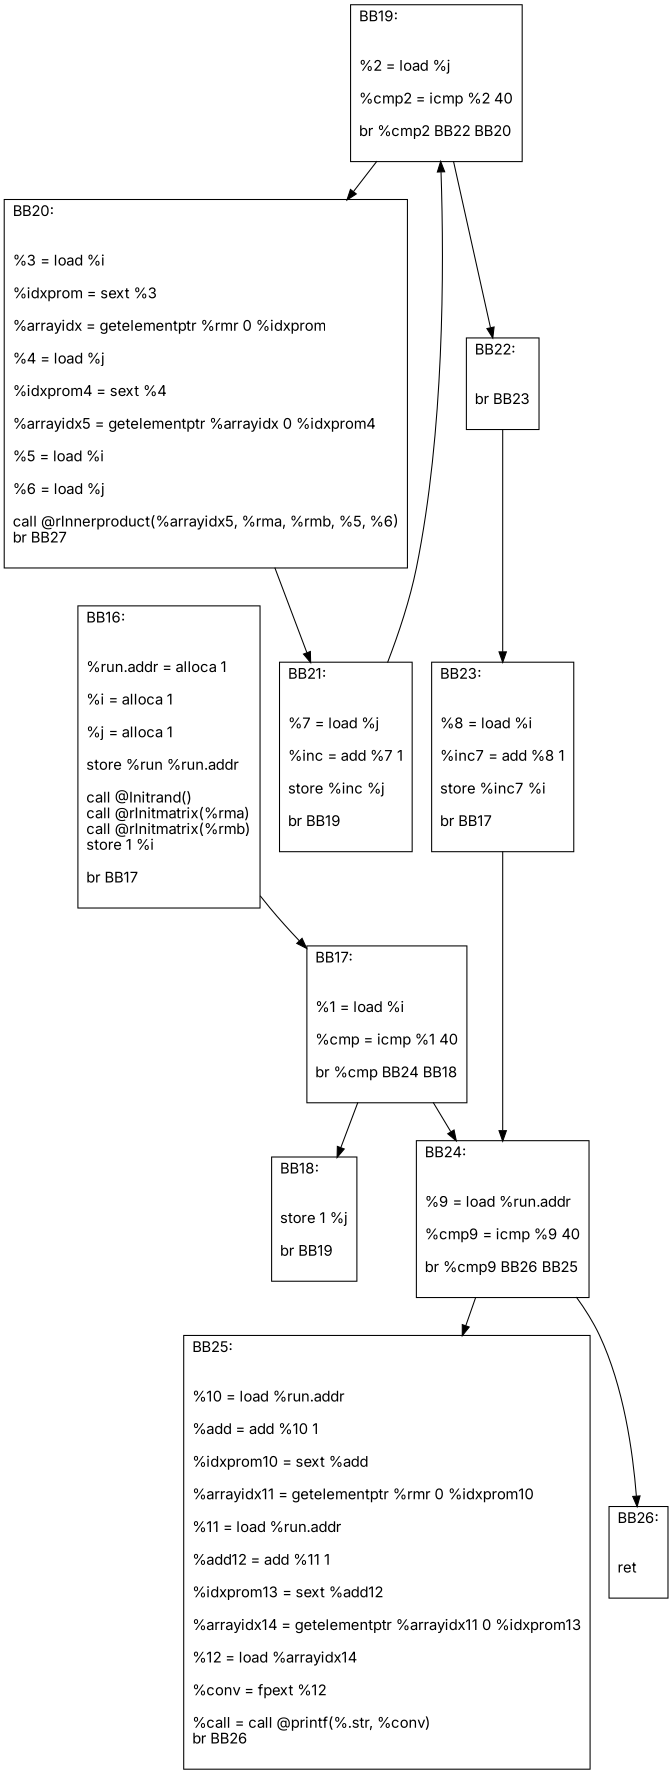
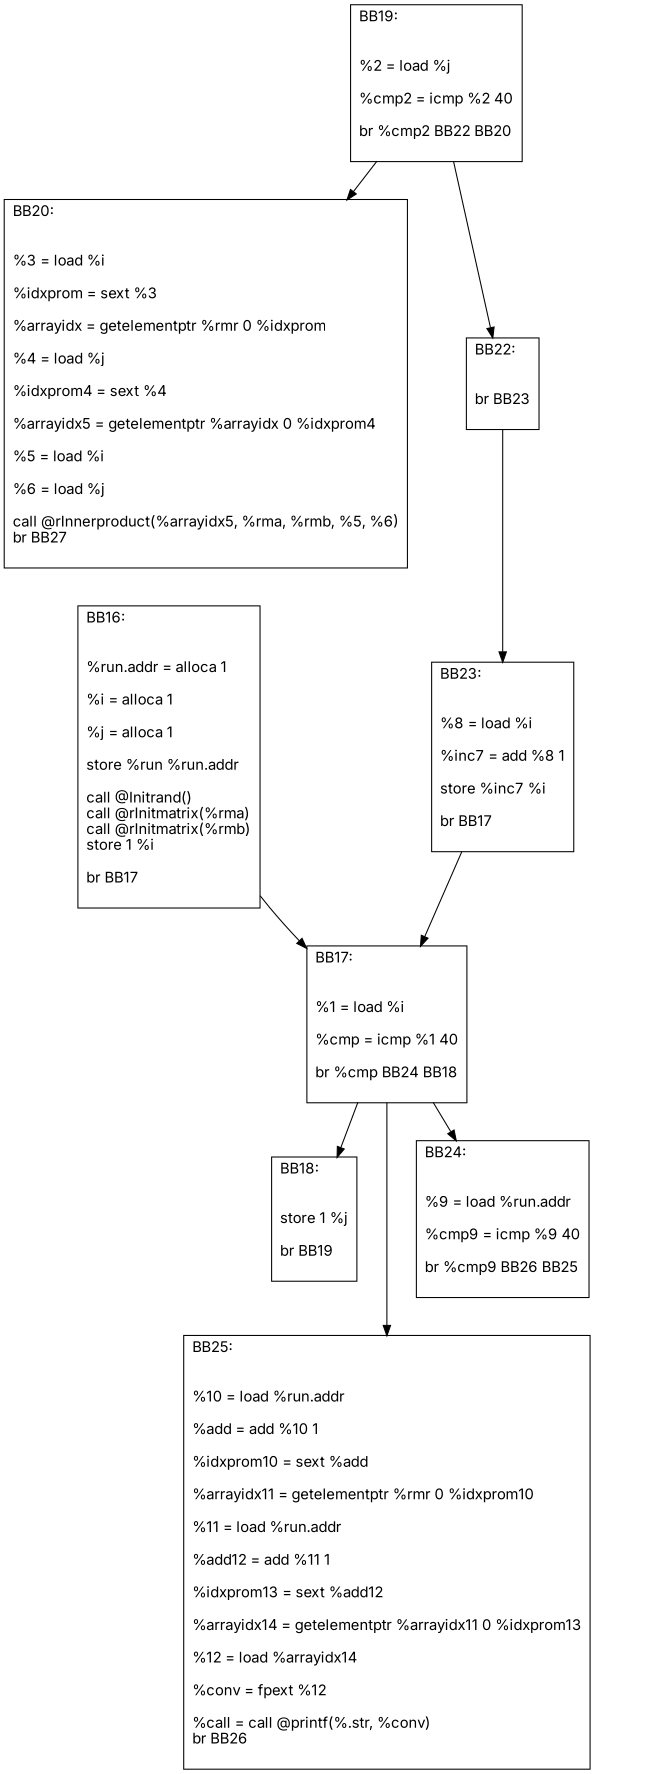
(346, 757) -> none
(503, 991) -> (443, 894)
(471, 1312) -> (387, 1214)
(639, 1552) -> none
